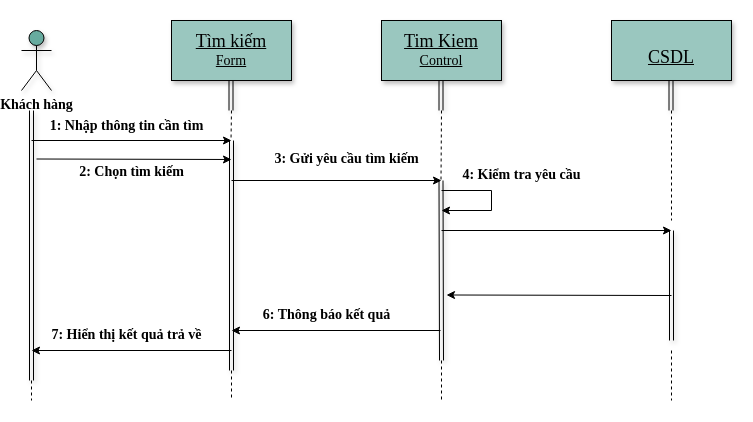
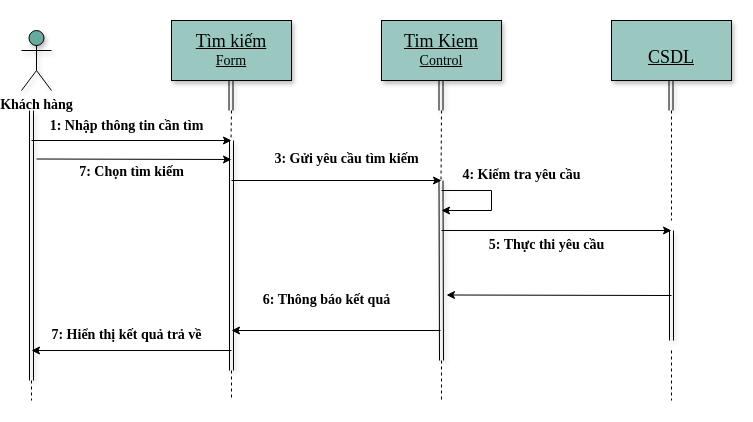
(132, 171) -> (132, 171)
none -> (547, 246)
(327, 316) -> (327, 301)
